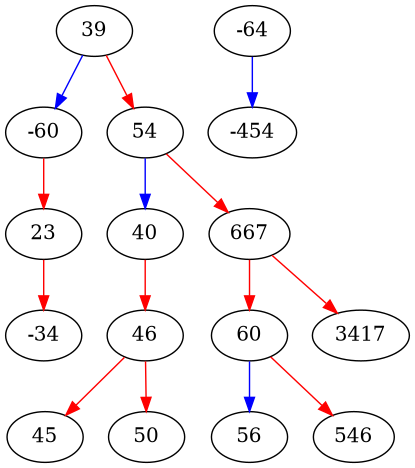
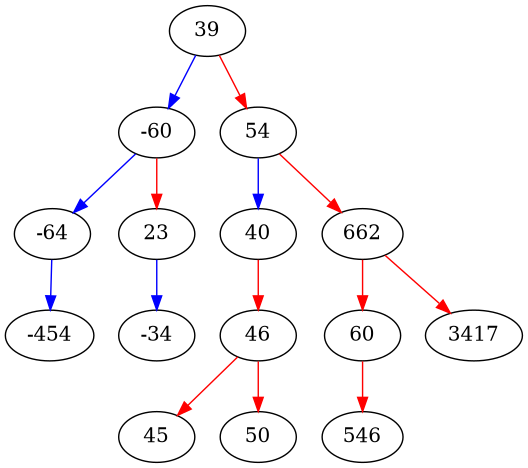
none -> (110, 178)
(250, 234) -> (363, 234)
(44, 278) -> (157, 278)
(250, 437) -> none
